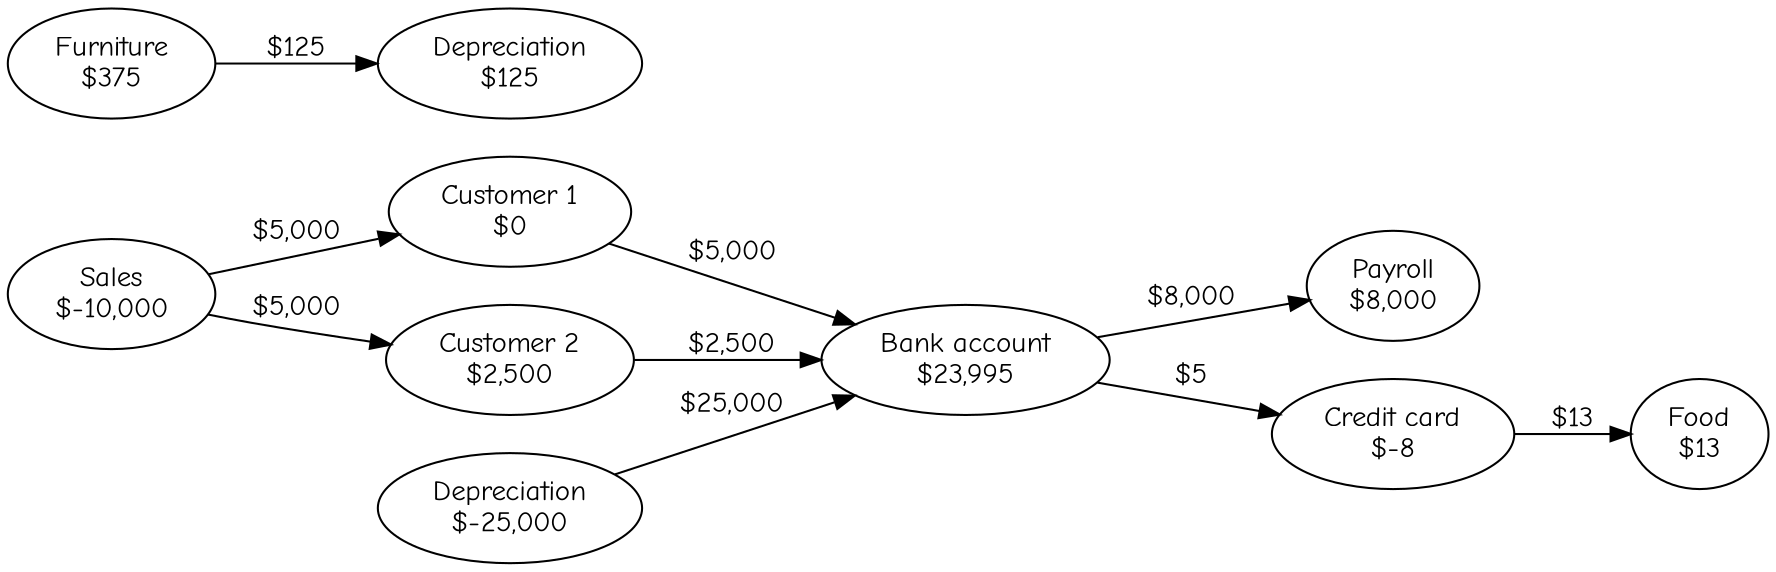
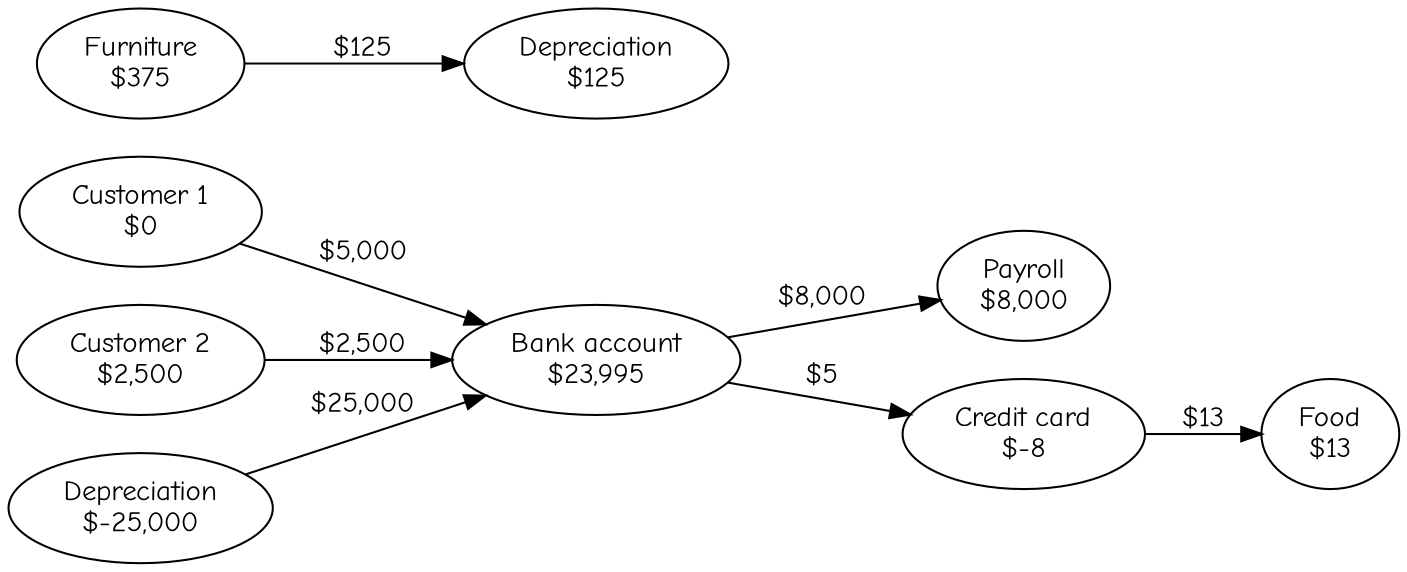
(112, 294) -> none
